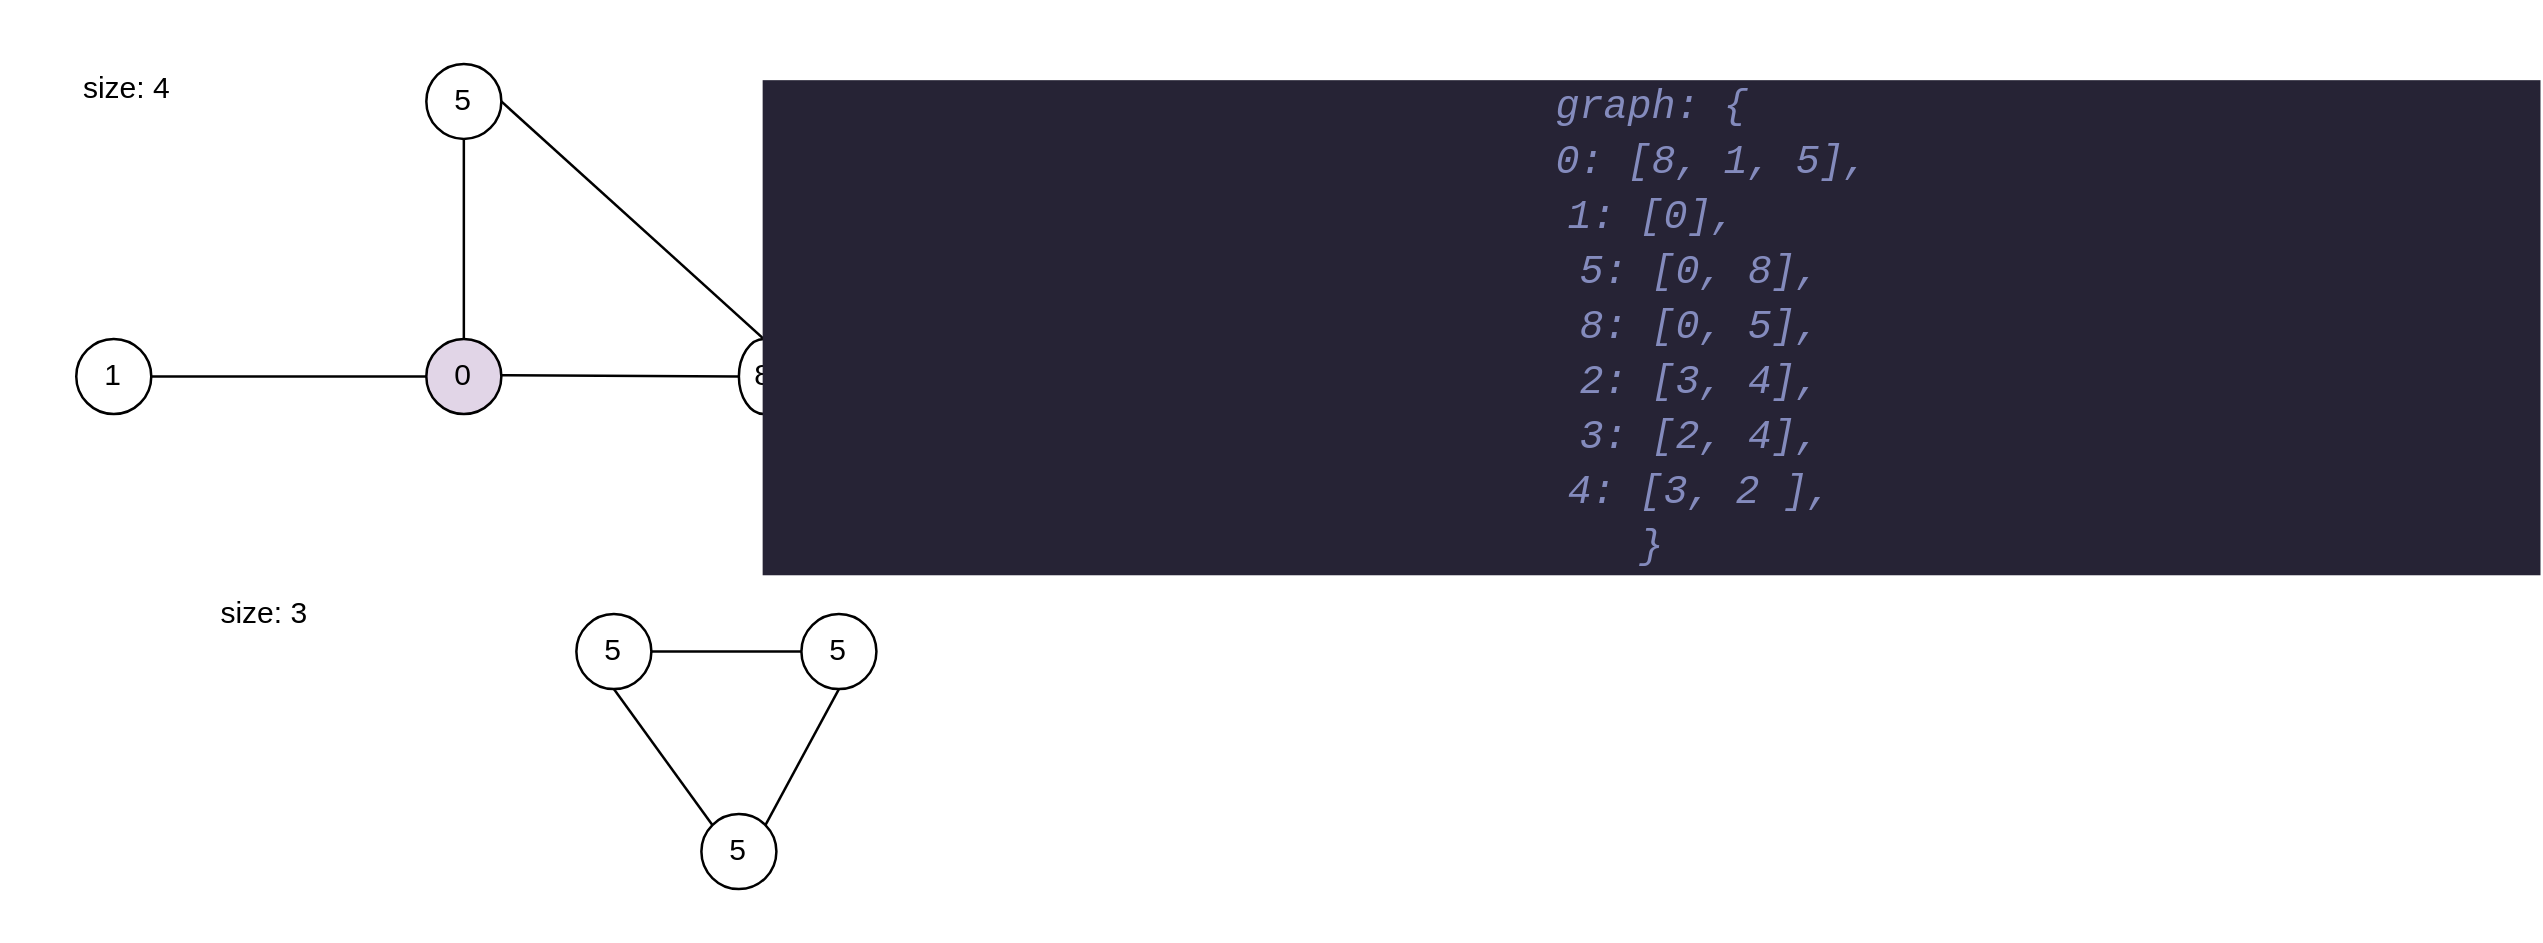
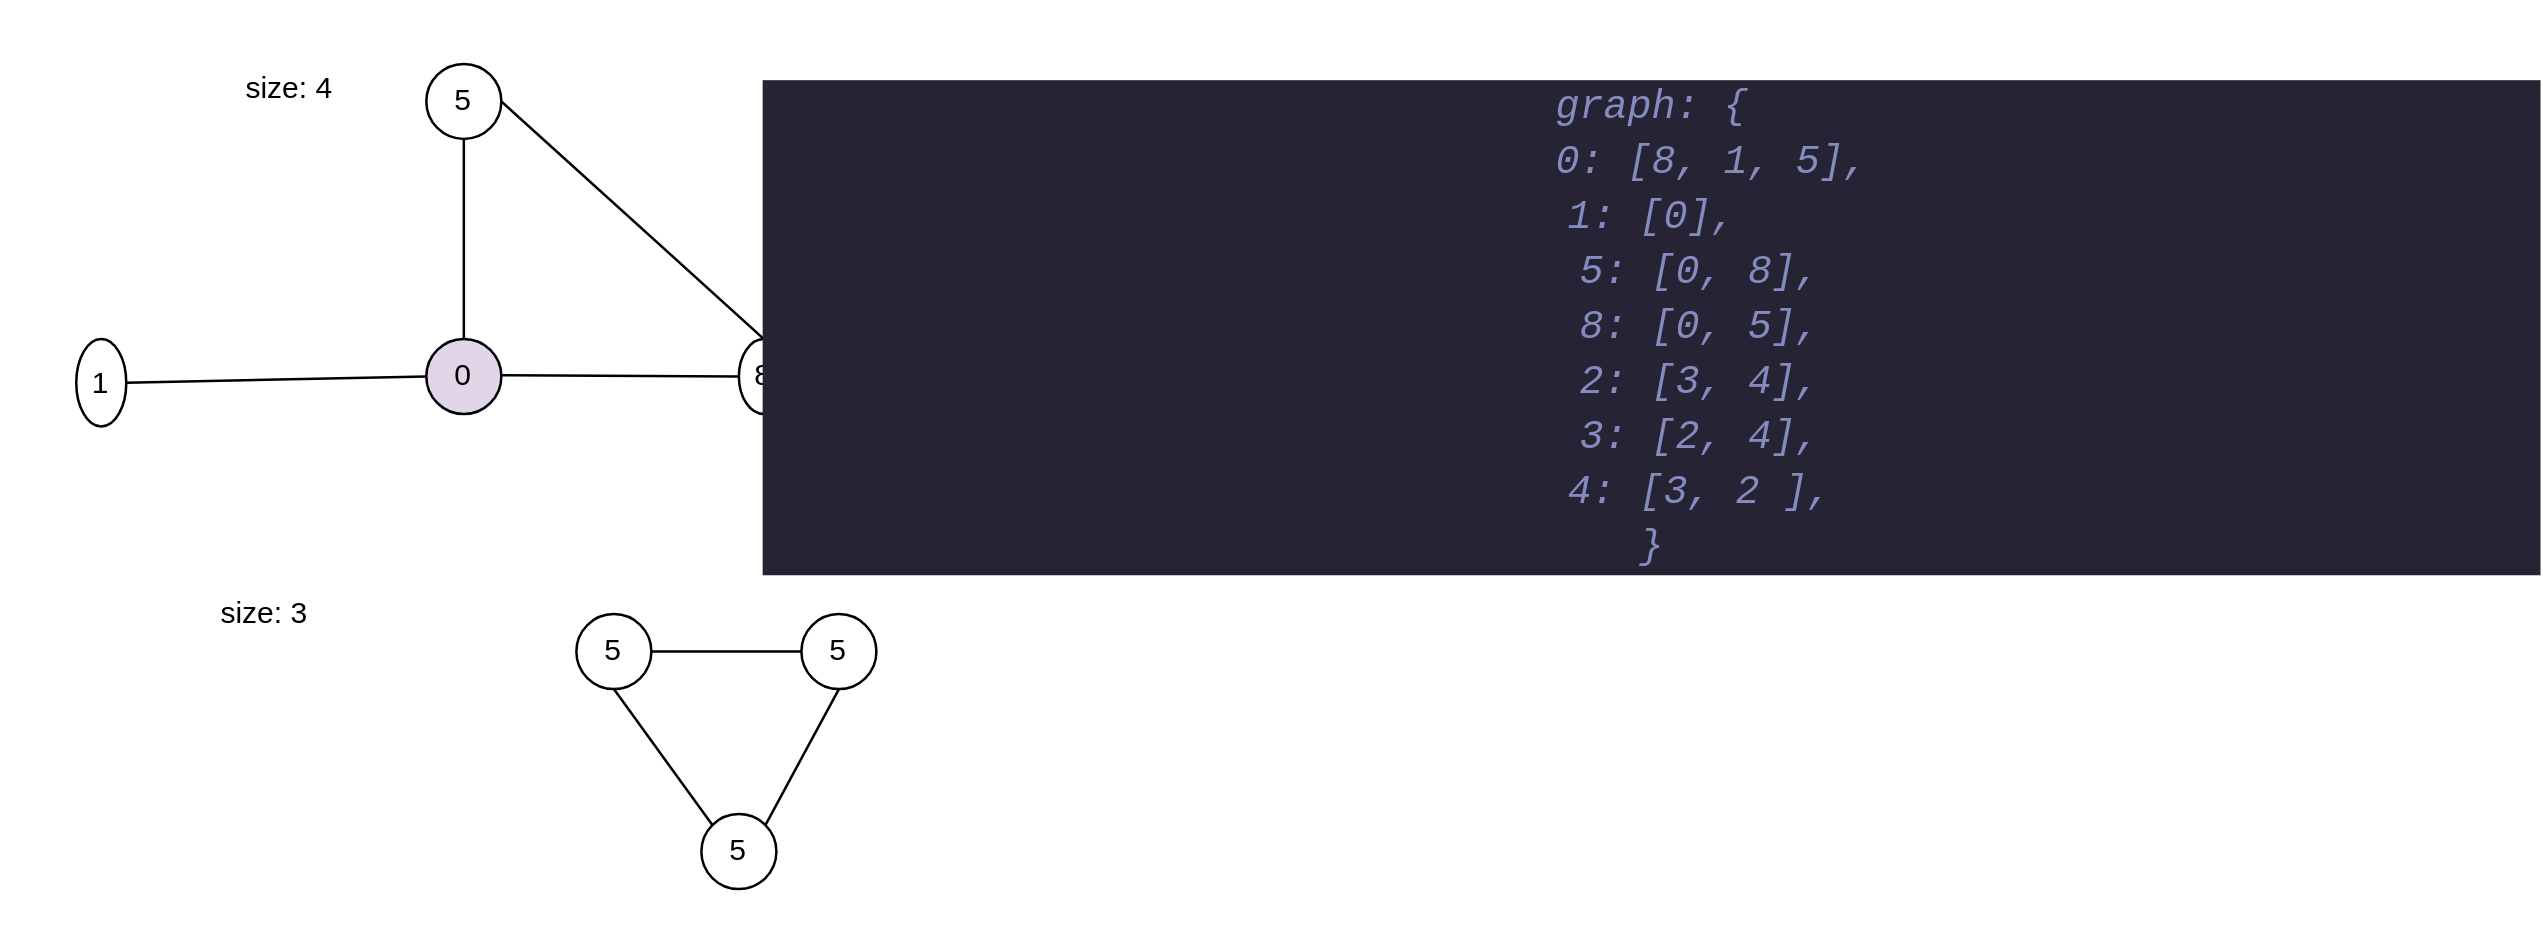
(126, 89) -> (289, 89)
(114, 376) -> (101, 383)
